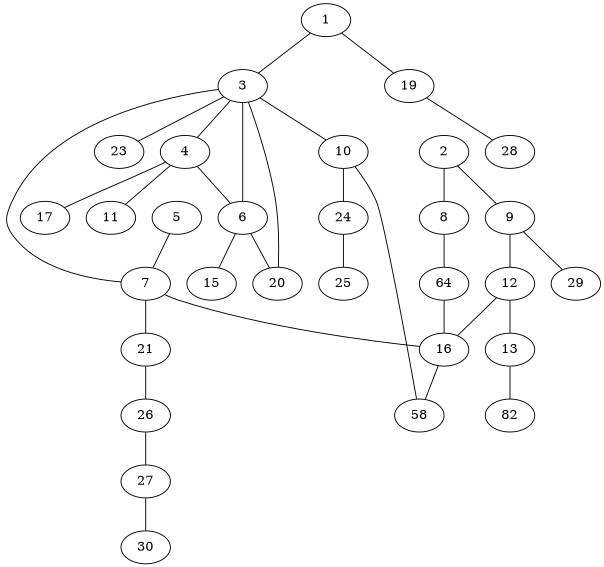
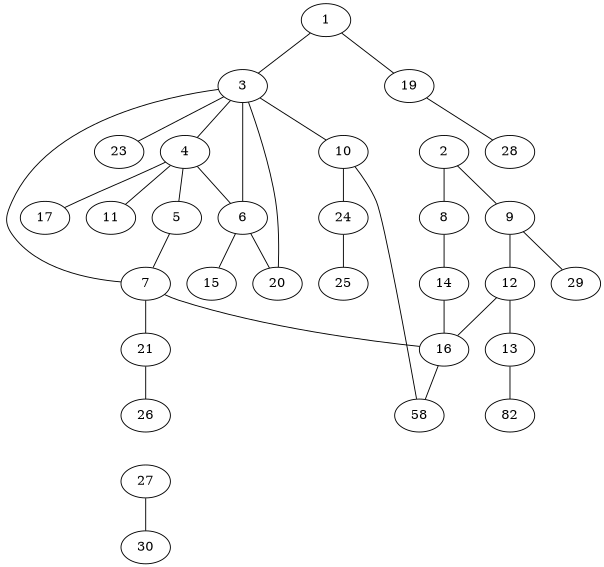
none -> (181, 185)
(444, 284) -> (444, 284)
(146, 449) -> none
